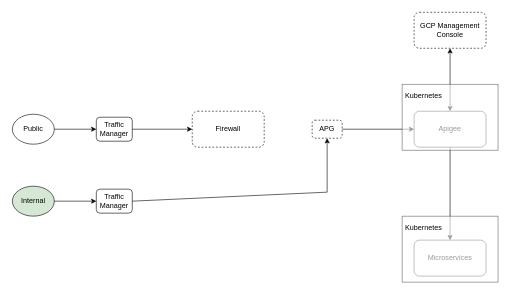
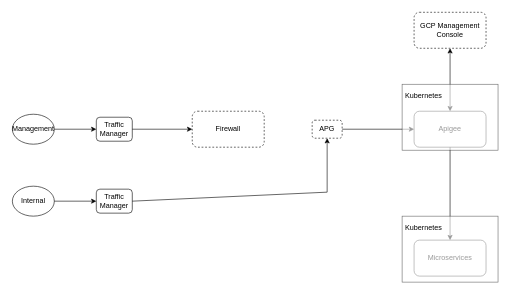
(33, 129) -> (33, 129)
(33, 201) -> (33, 201)
